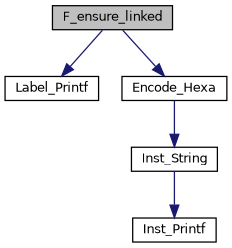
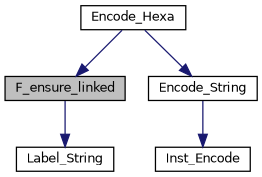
(139, 48) -> (104, 49)
(52, 88) -> (65, 159)
(174, 159) -> (203, 88)
(174, 230) -> (203, 159)
